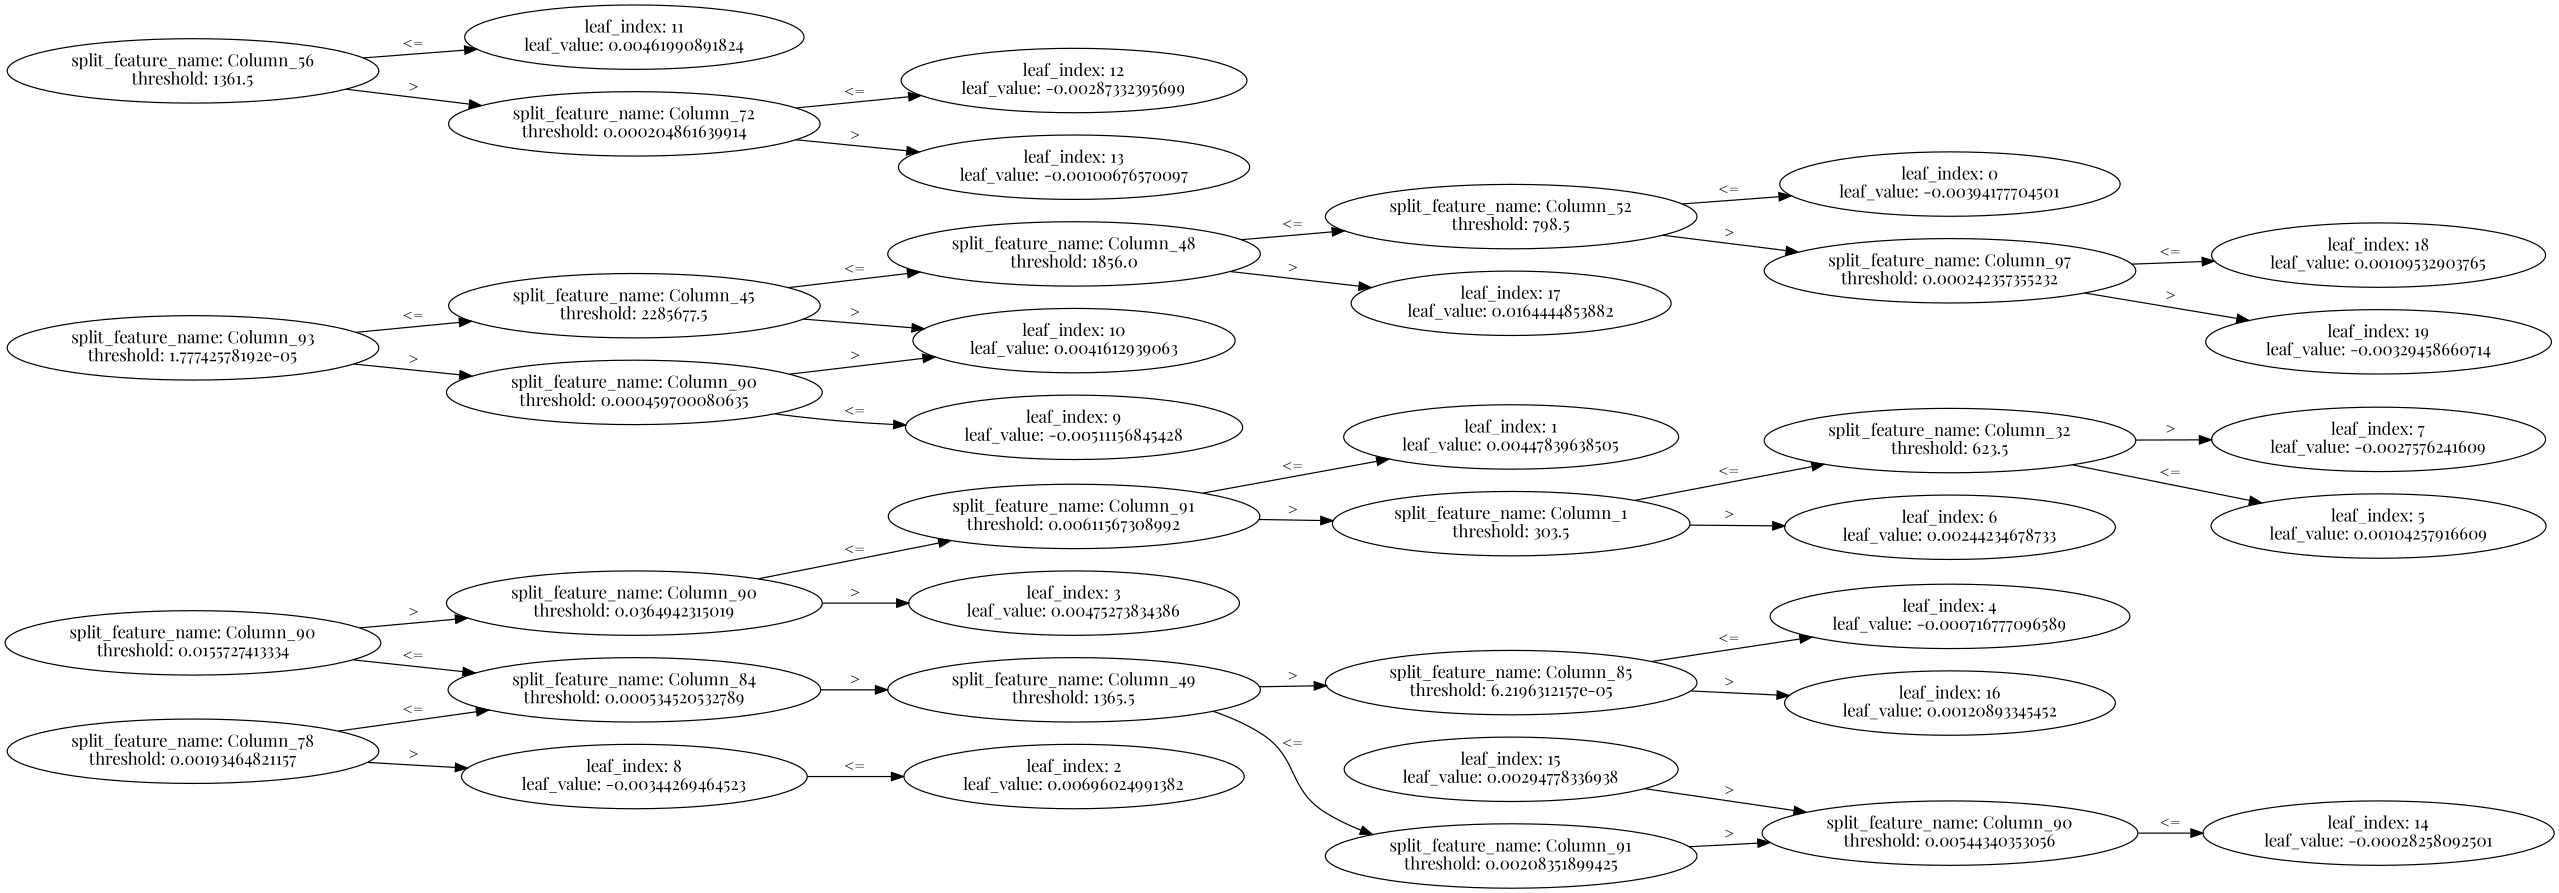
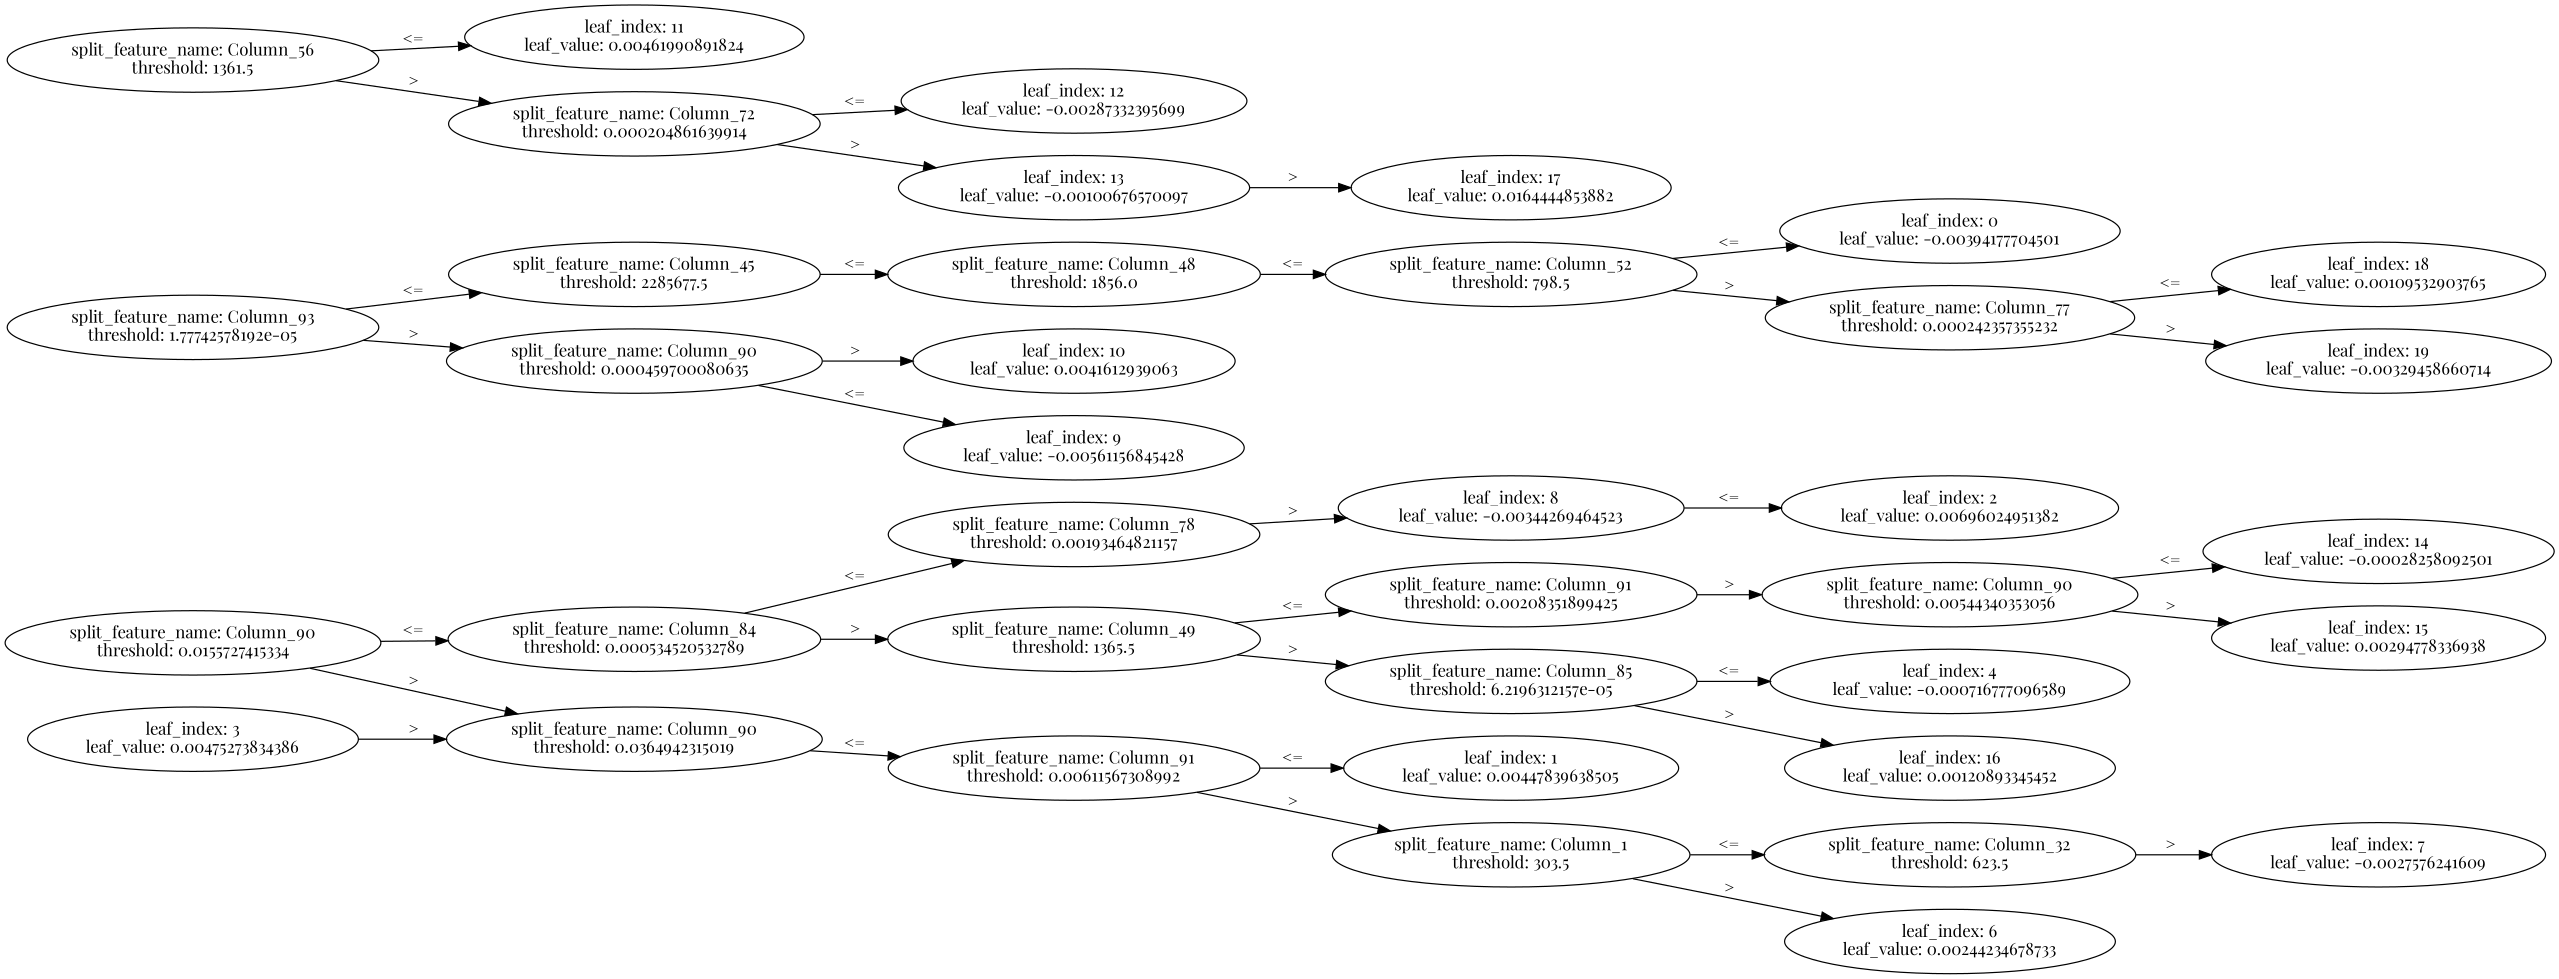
(1950, 271) -> (1950, 318)
(1295, 279) -> (1294, 188)
(858, 323) -> none
(1074, 427) -> (1074, 448)
(2379, 526) -> none
(860, 603) -> (396, 739)
(193, 643) -> (193, 643)
(407, 721) -> (848, 588)
(1074, 777) -> (1950, 508)
(1720, 800) -> (2165, 616)
